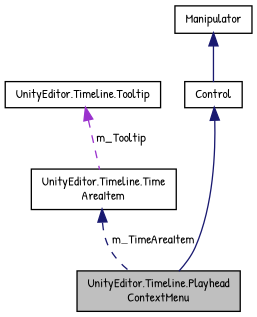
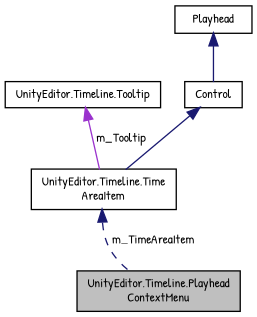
(213, 20) -> (213, 20)
(94, 145) -> (94, 145)
(209, 199) -> (158, 143)
